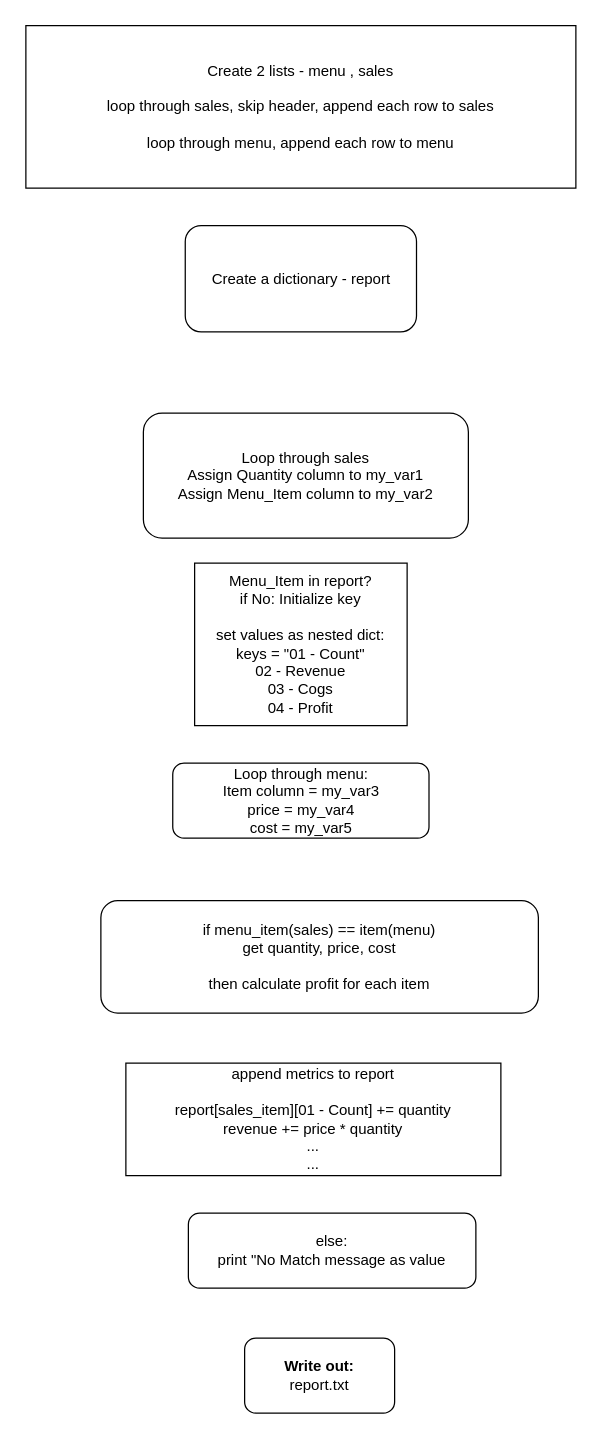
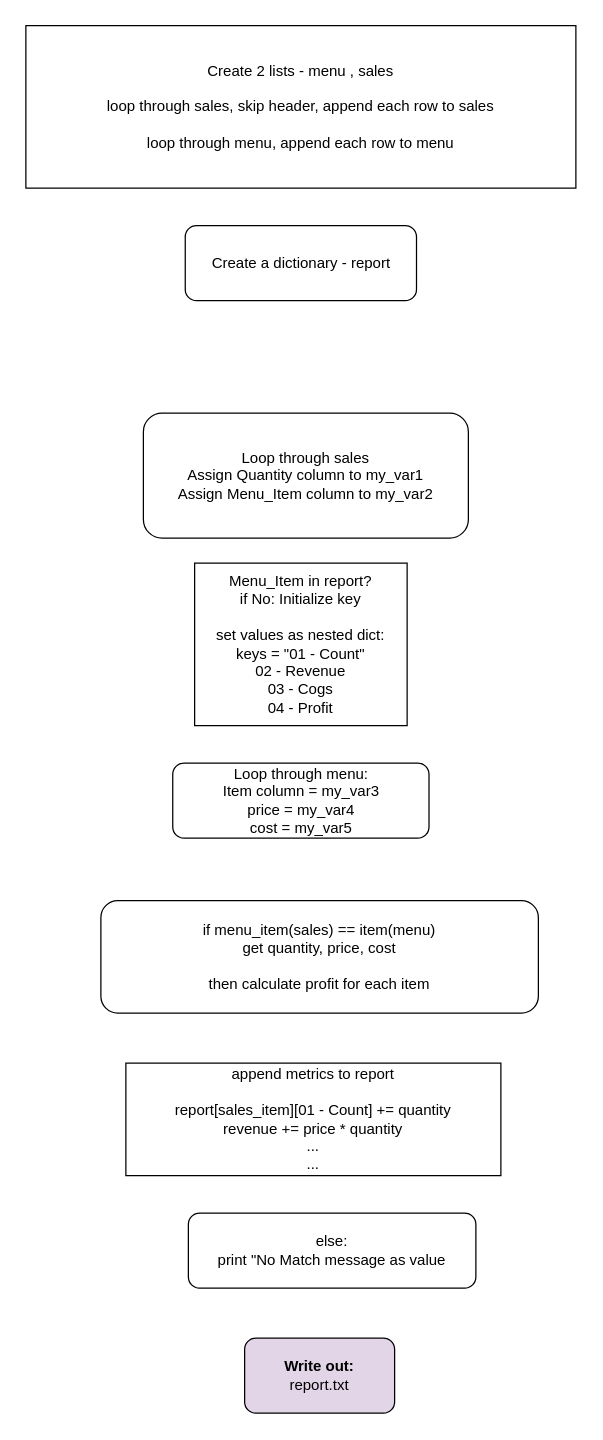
(301, 279) -> (301, 263)
(319, 1376) -> (319, 1376)
